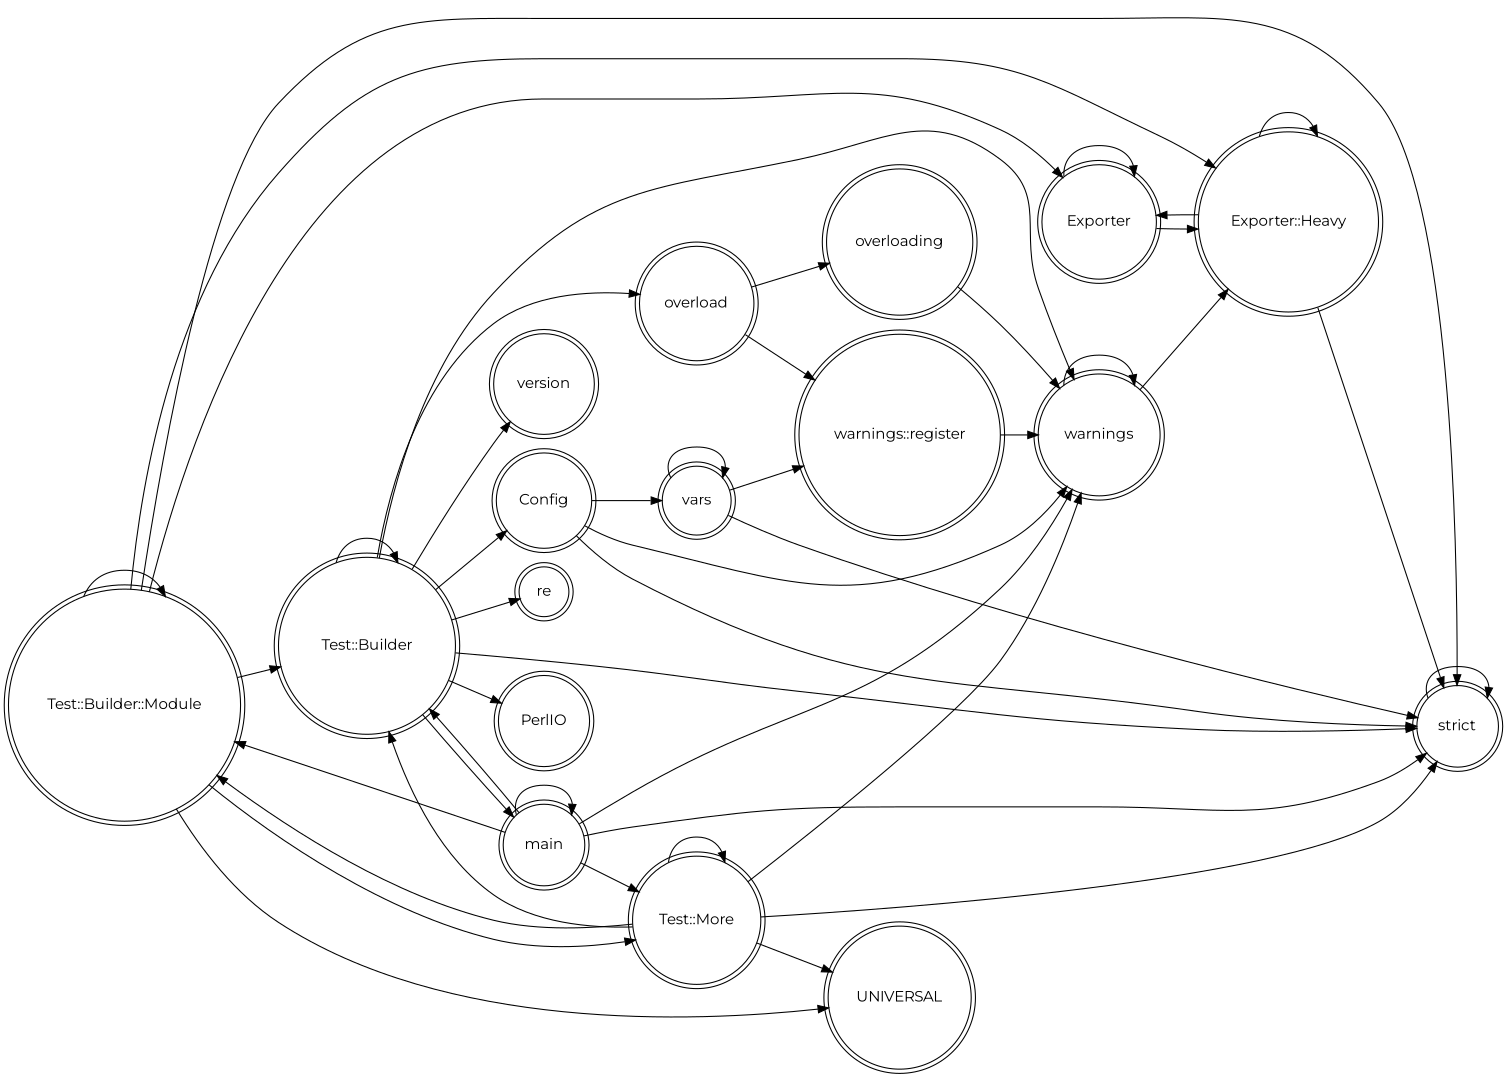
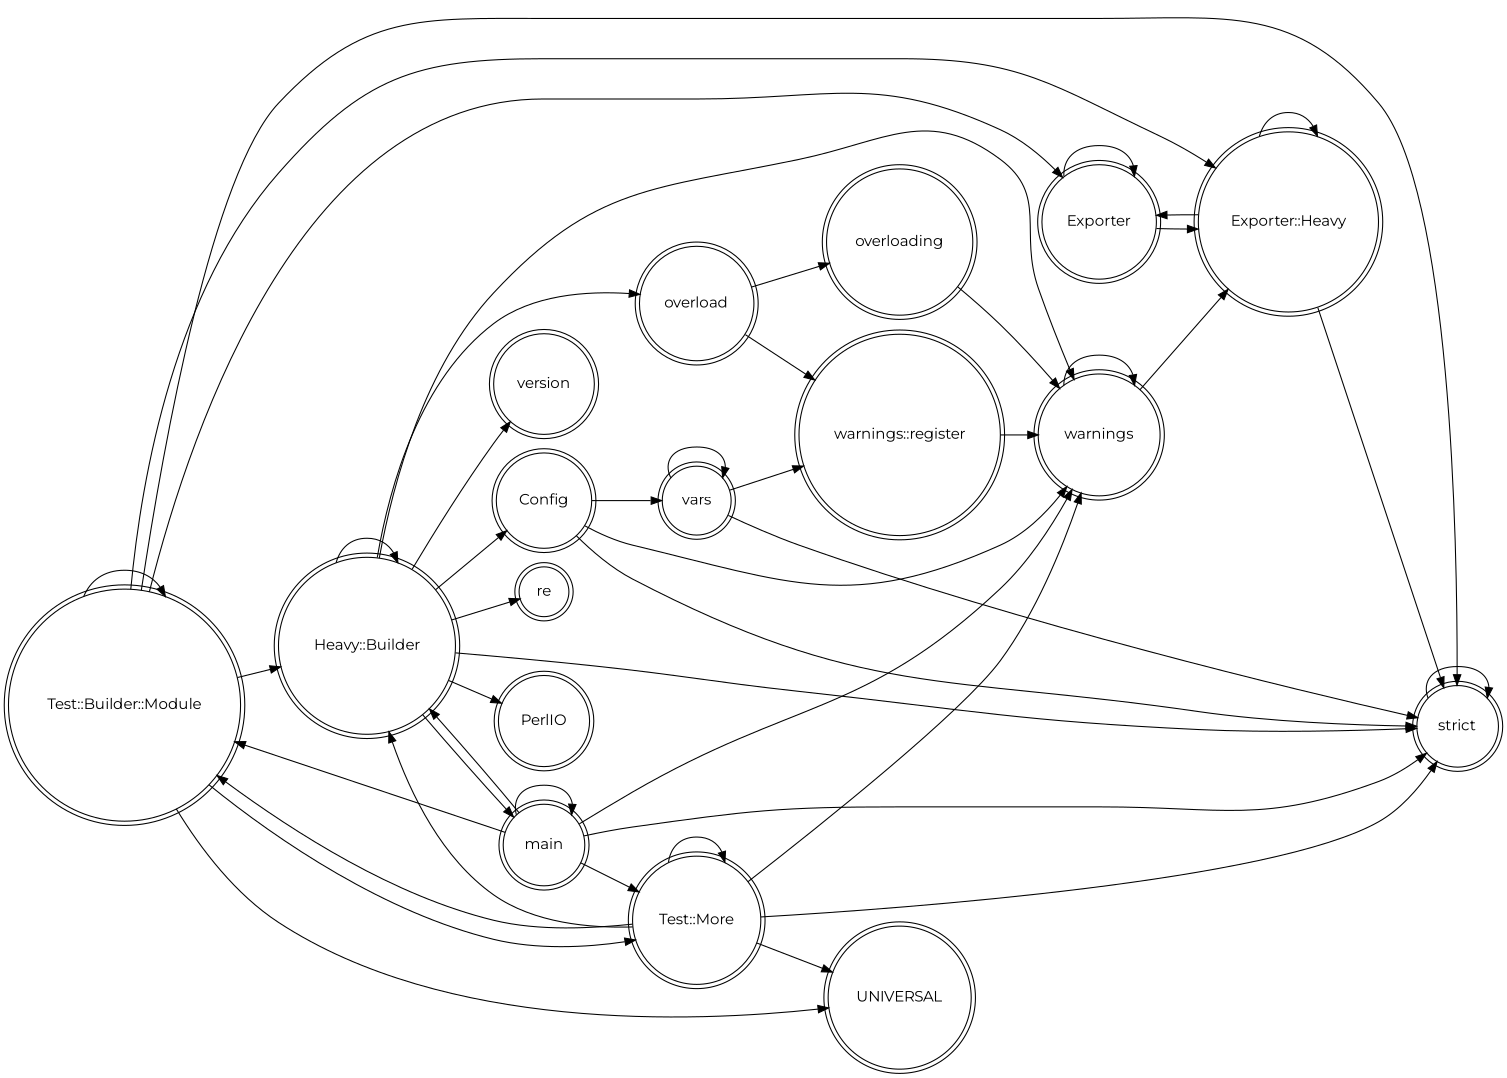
(367, 646) -> (367, 646)
